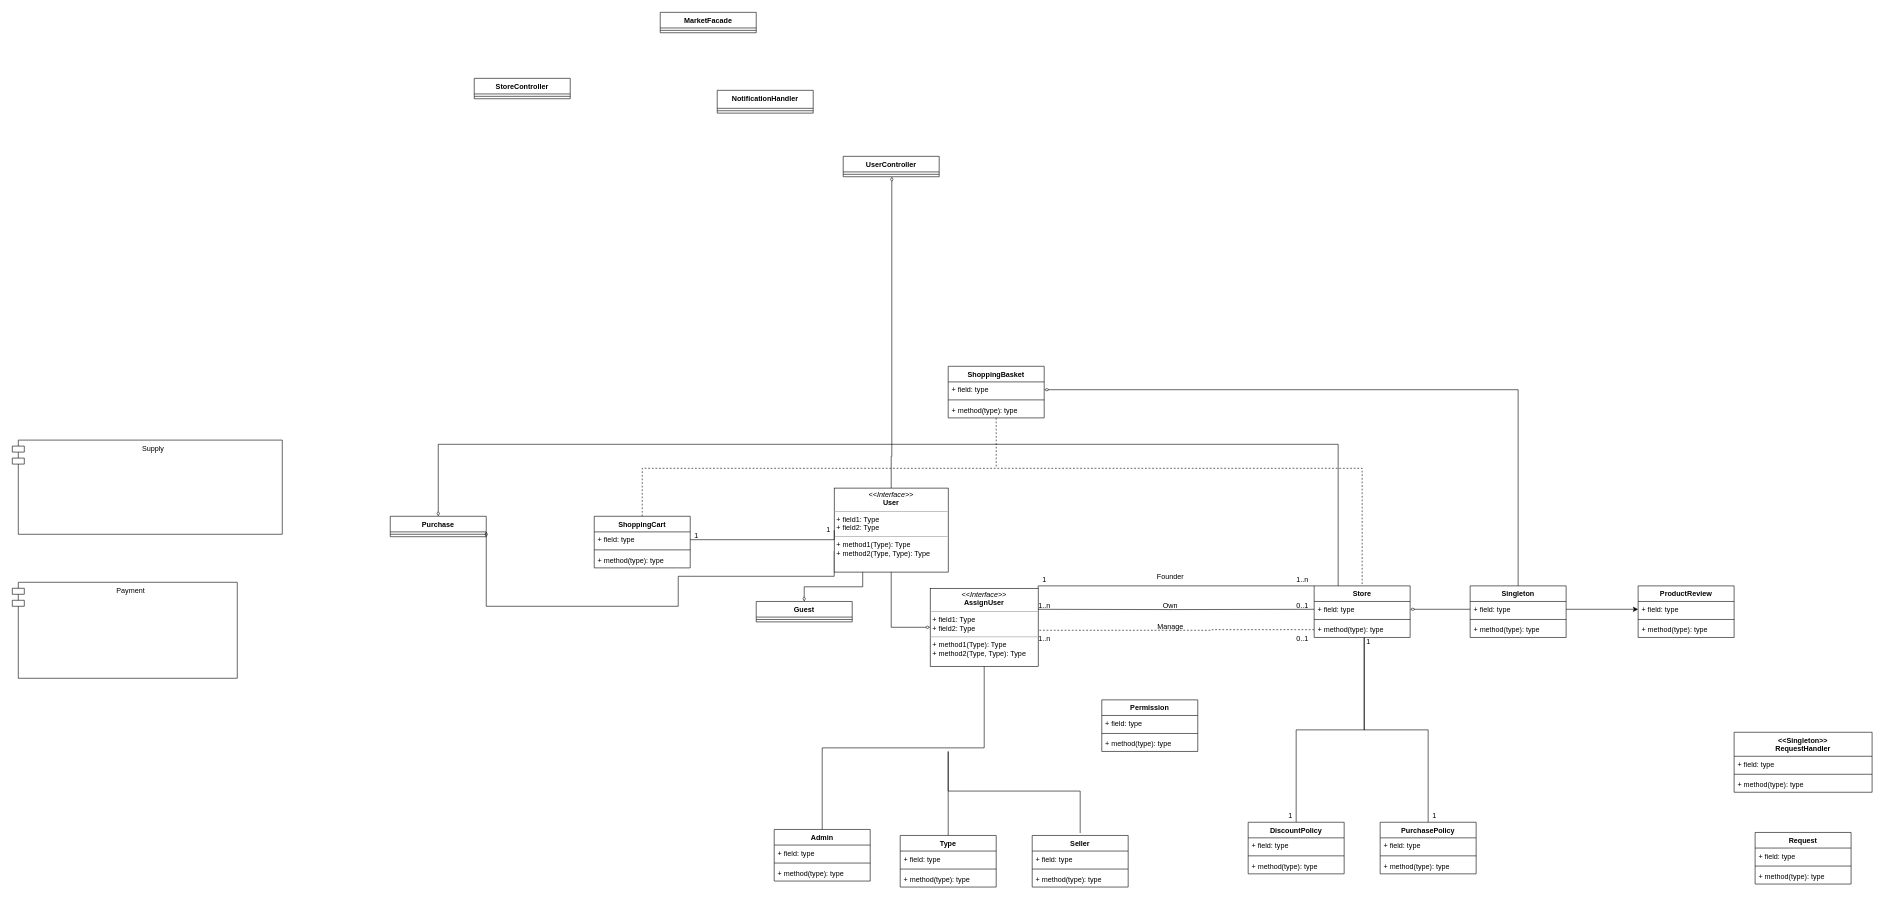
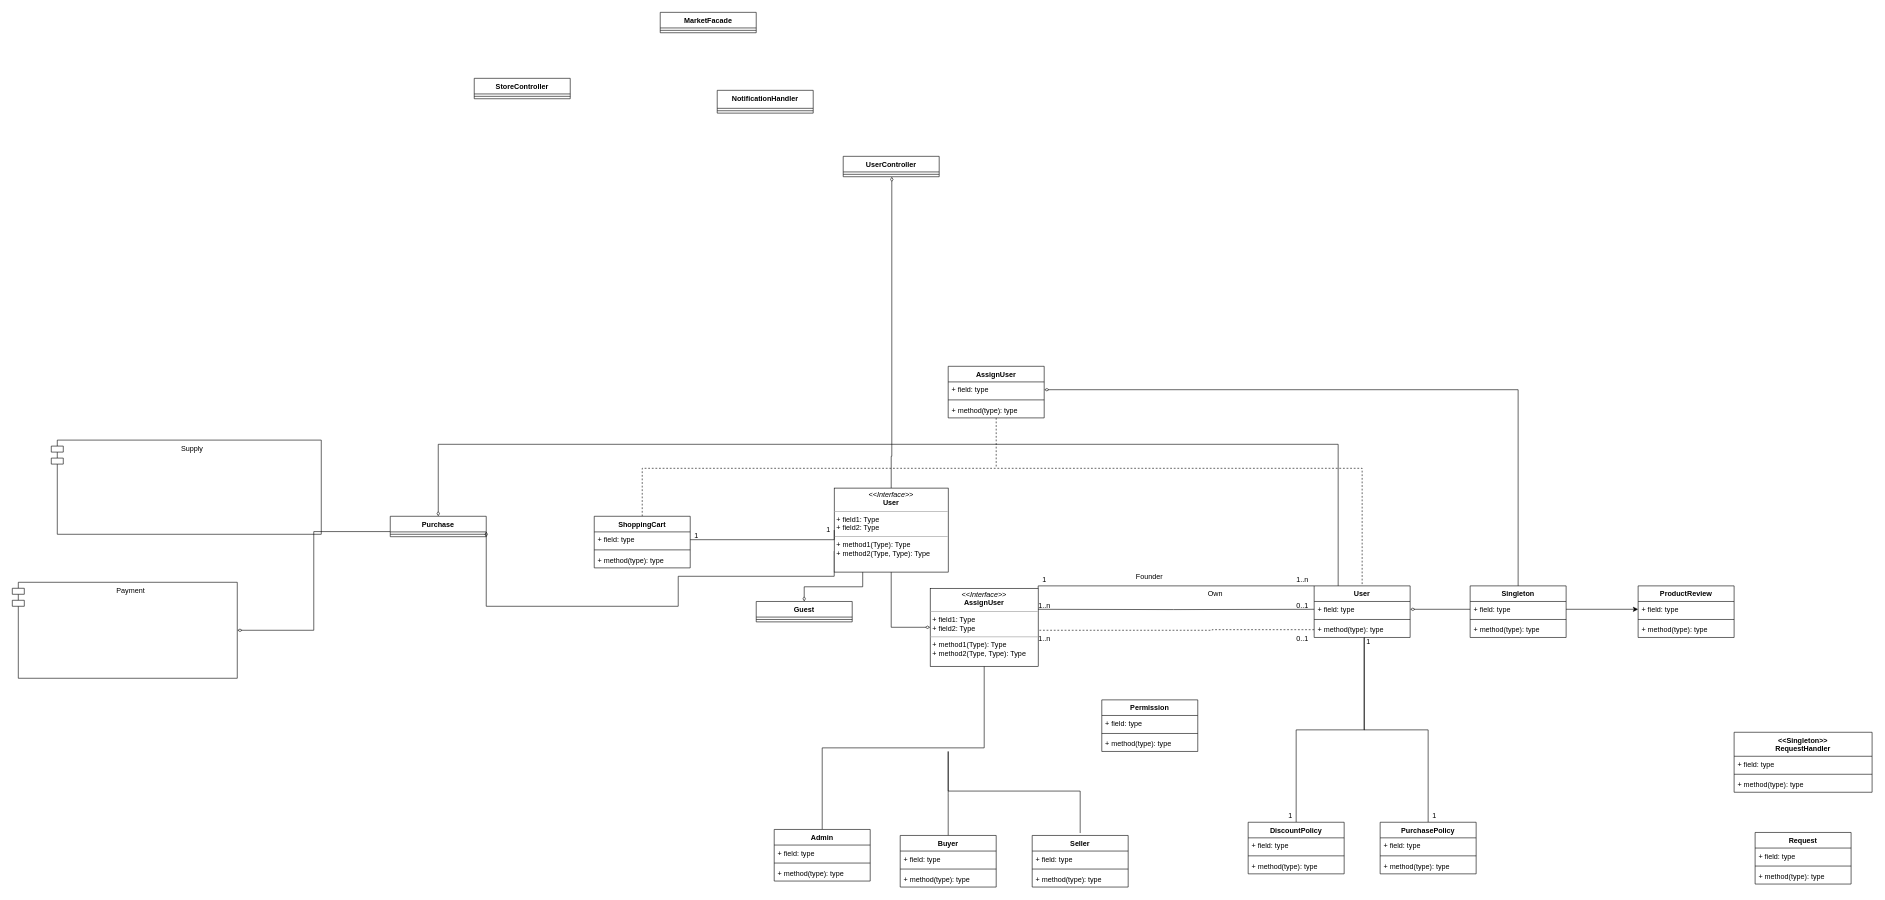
(996, 374) -> (996, 374)
(147, 487) -> (186, 487)
(1170, 577) -> (1149, 577)
none -> (314, 579)
(1362, 594) -> (1362, 594)
(1170, 606) -> (1215, 594)
(1170, 627) -> none
(948, 844) -> (948, 844)
